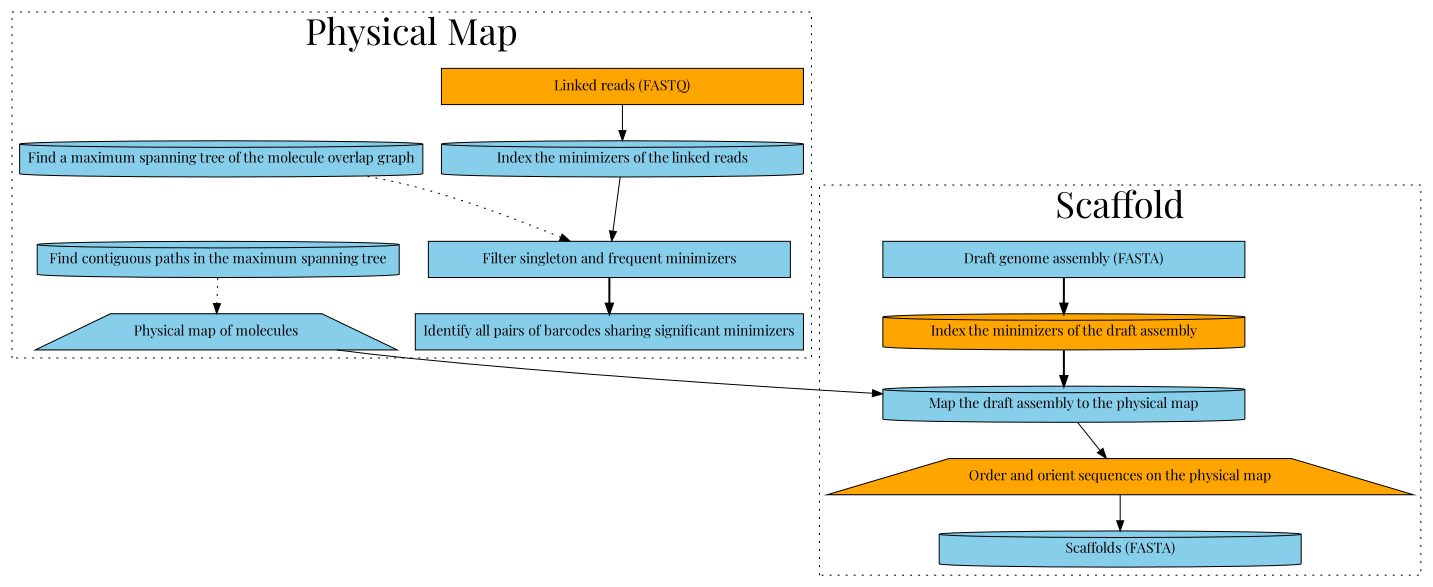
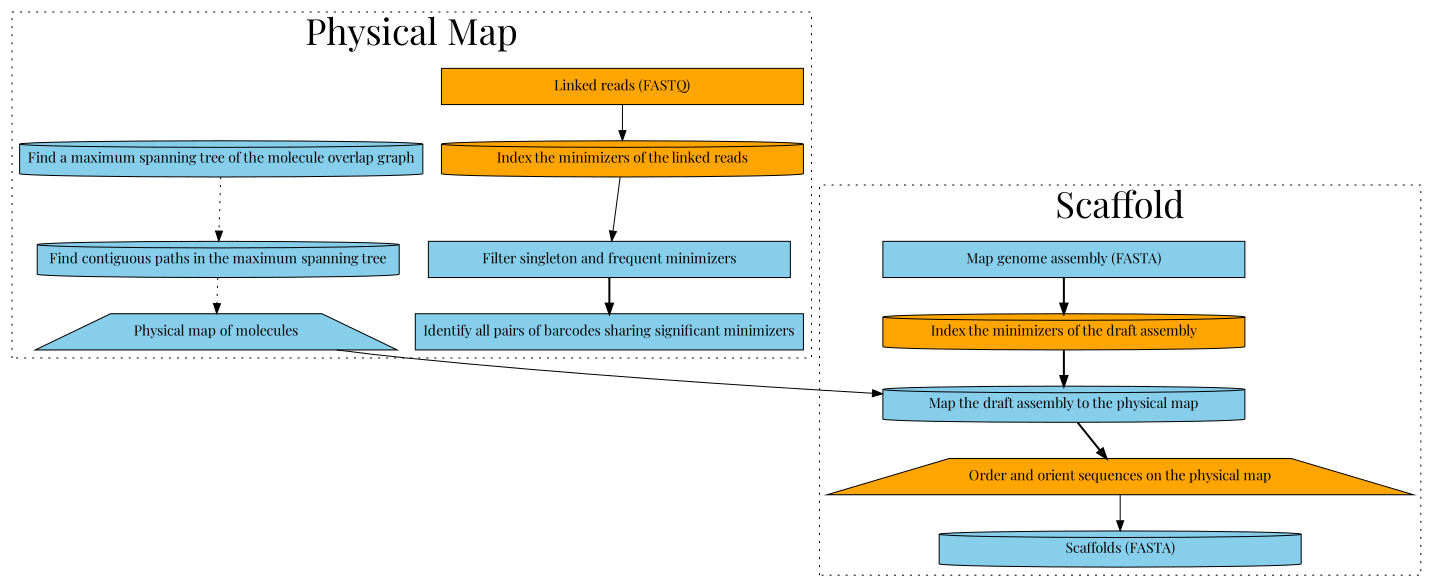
(622, 159) -> (622, 159)
(466, 202) -> (220, 204)
(1064, 259) -> (1064, 259)
(1089, 436) -> (1089, 436)
